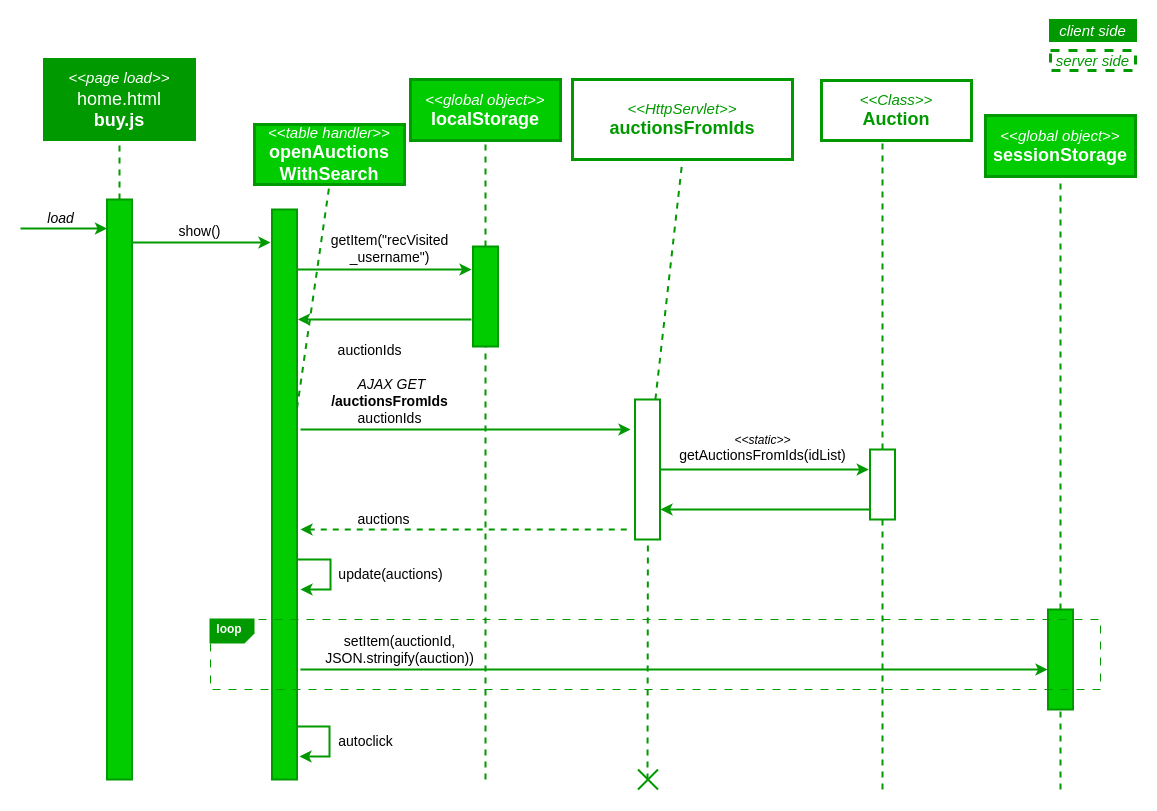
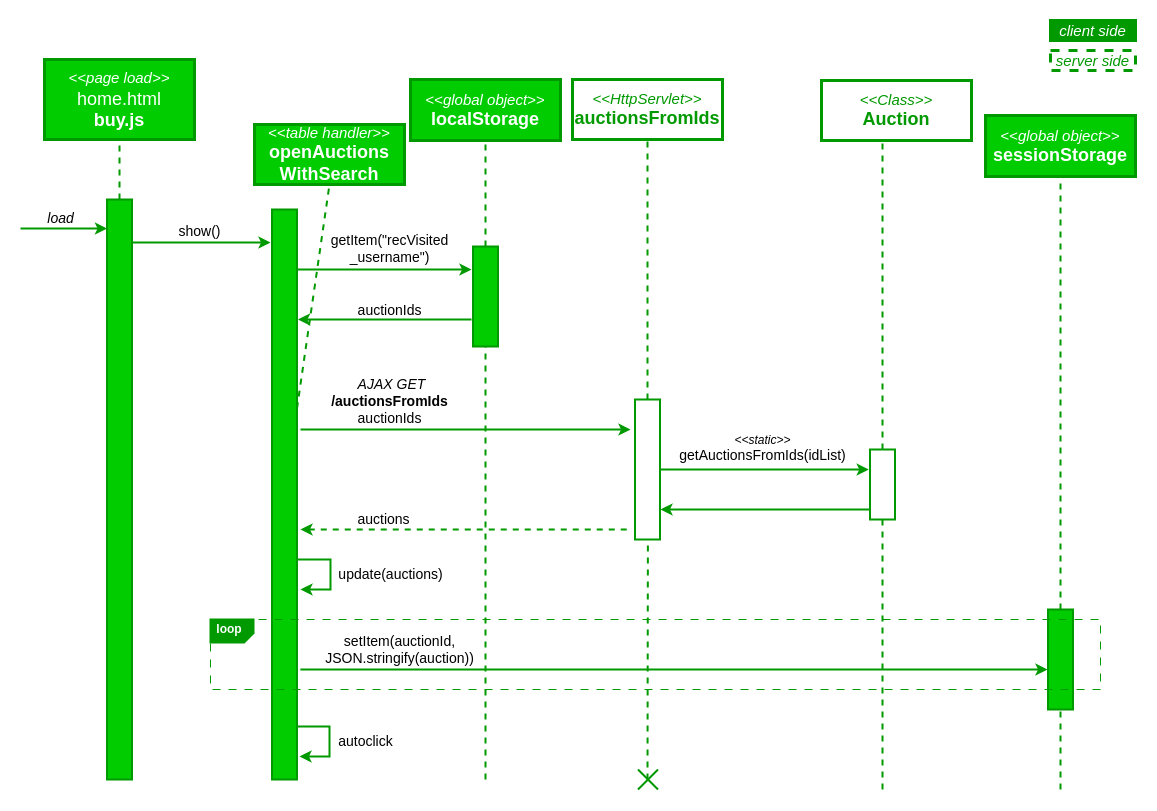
(120, 100) -> (120, 100)
(683, 120) -> (648, 110)
(369, 351) -> (389, 311)
